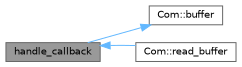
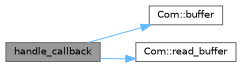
(123, 45) -> (113, 59)
